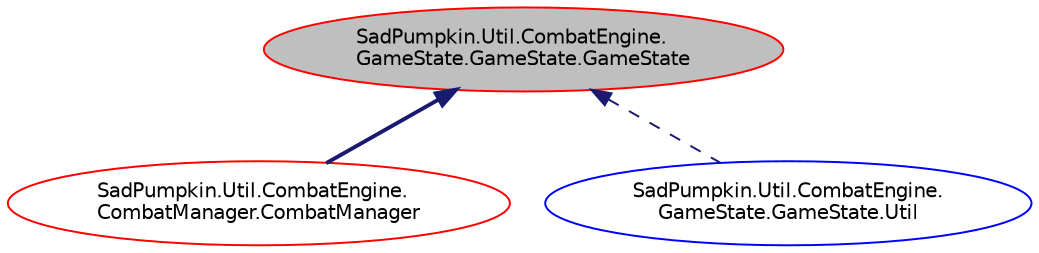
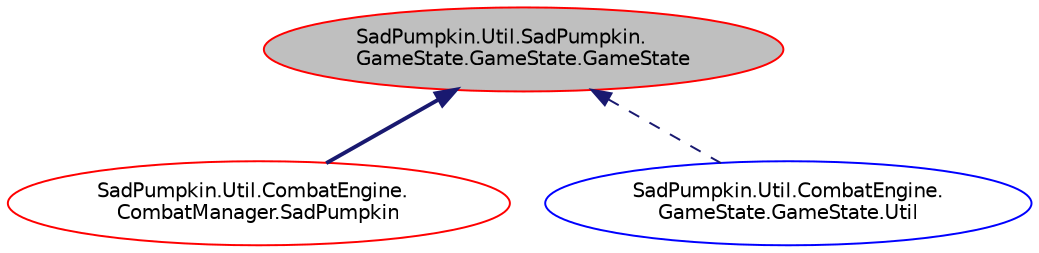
(524, 49) -> (524, 49)
(259, 203) -> (259, 203)
